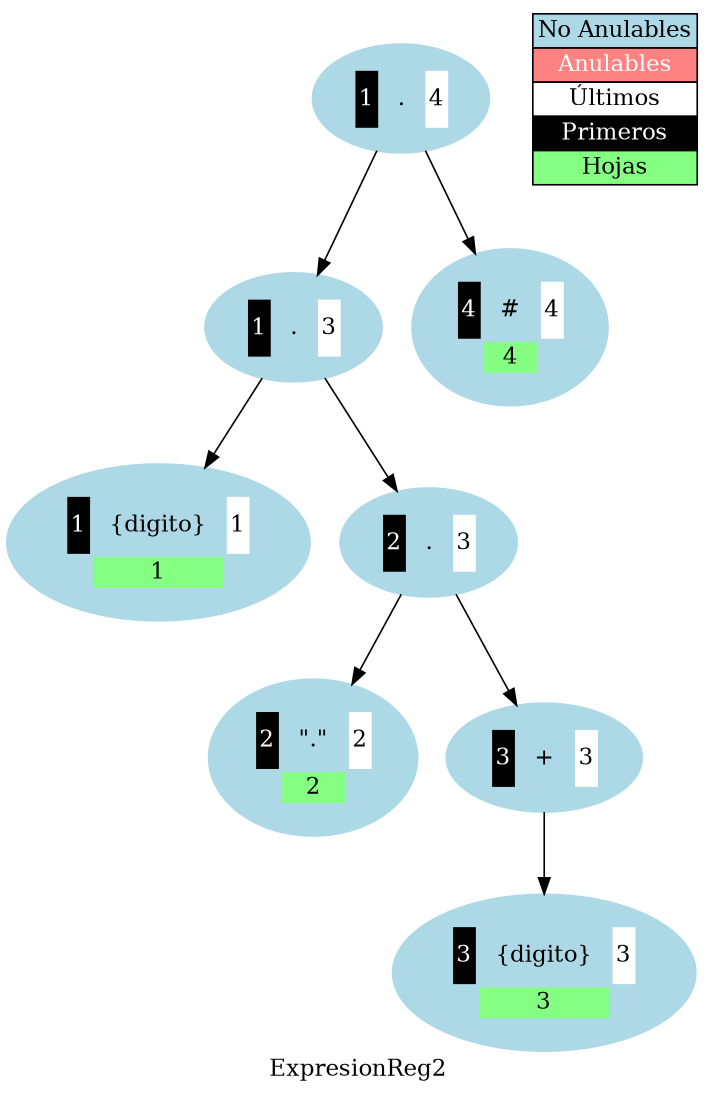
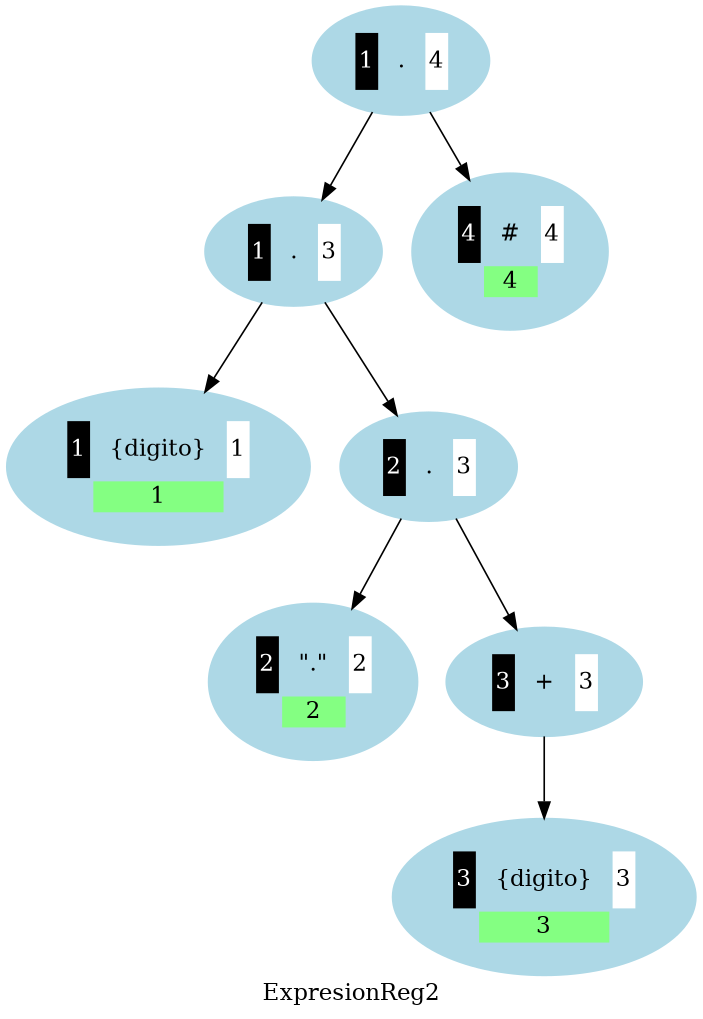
(614, 98) -> none
